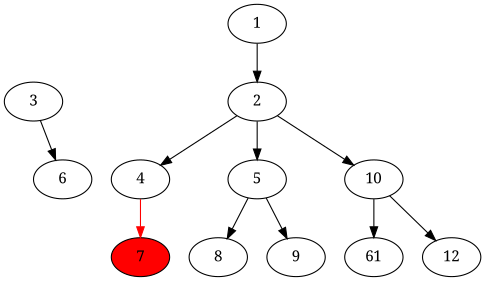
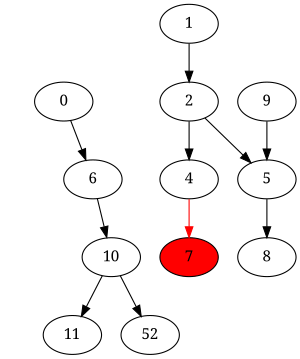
(33, 102) -> (64, 102)
(311, 138) -> (101, 213)
(274, 213) -> (267, 135)
(374, 257) -> (72, 335)
(452, 257) -> (150, 335)
